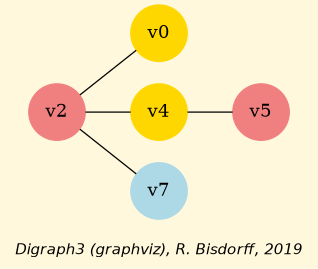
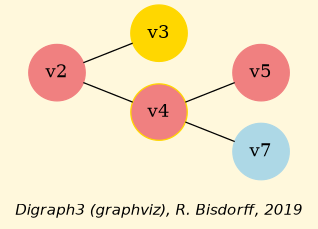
(159, 33) -> (159, 33)
(159, 112) -> (159, 112)
(108, 152) -> (210, 132)
